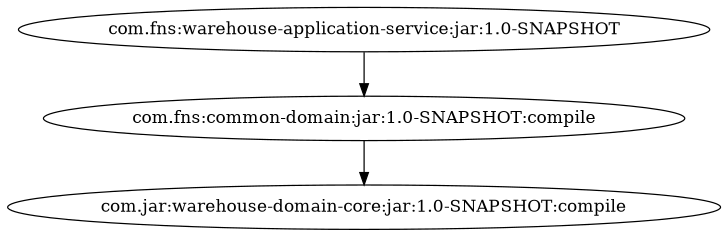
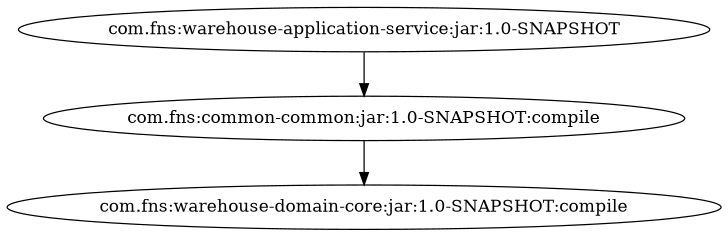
(364, 118) -> (364, 118)
(364, 207) -> (364, 207)
